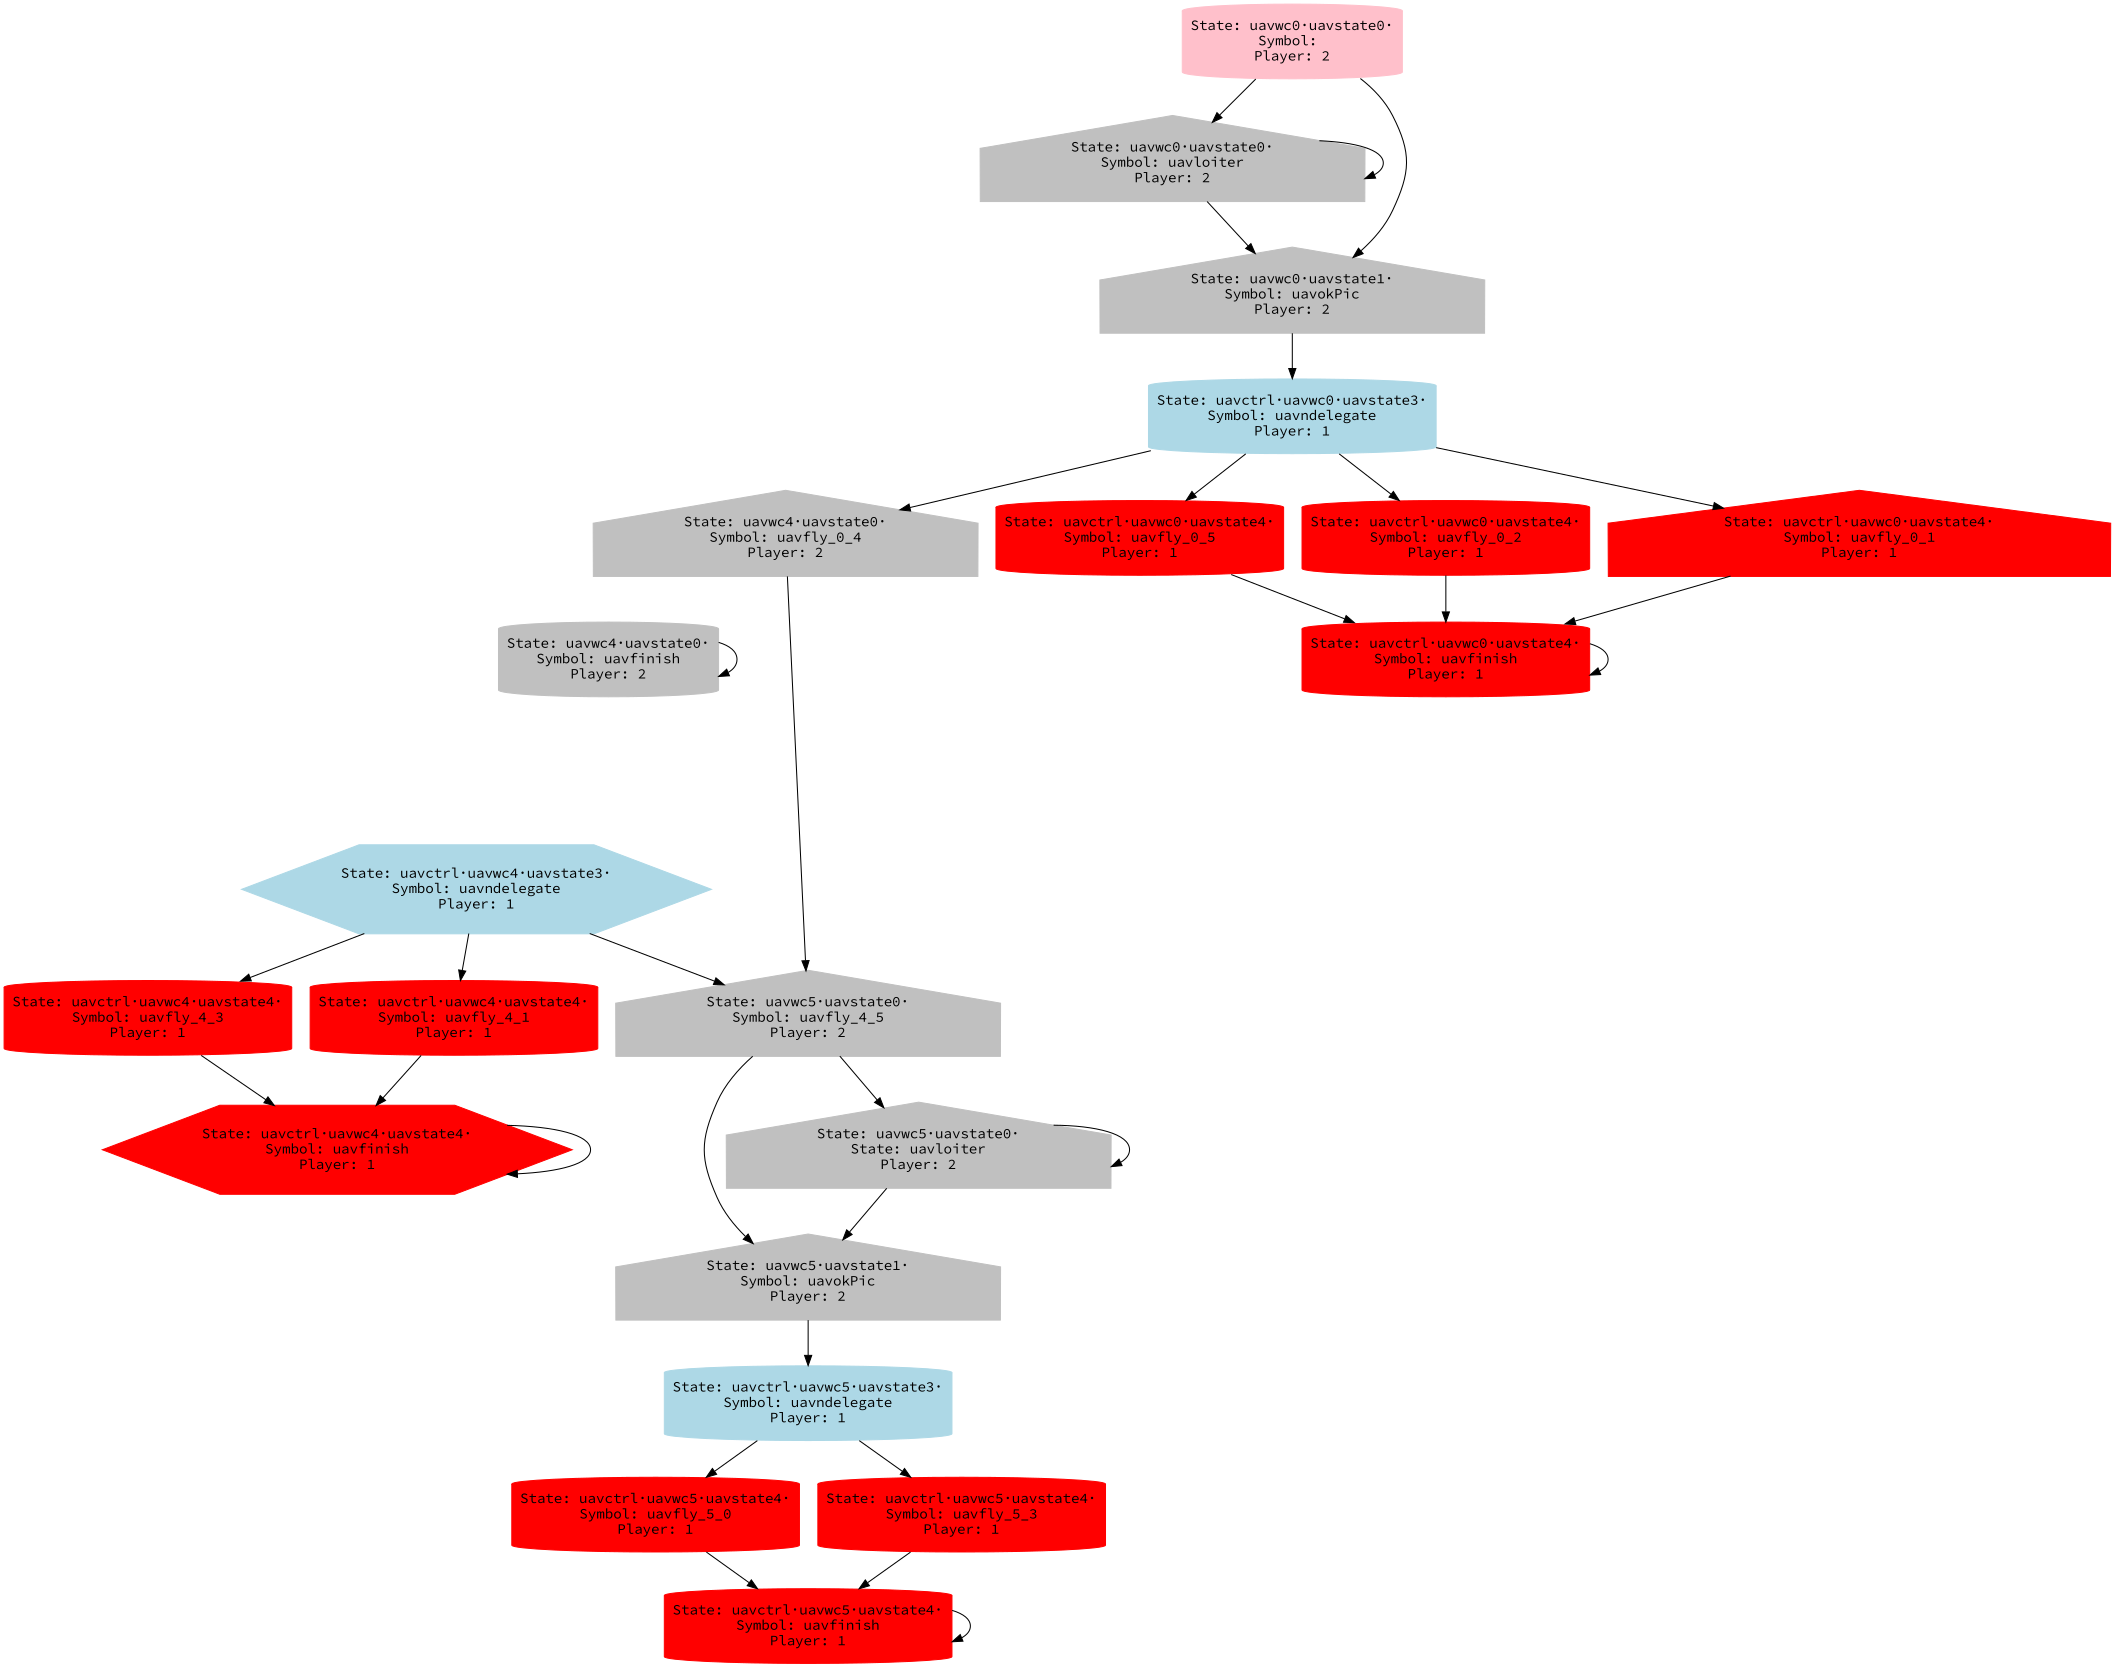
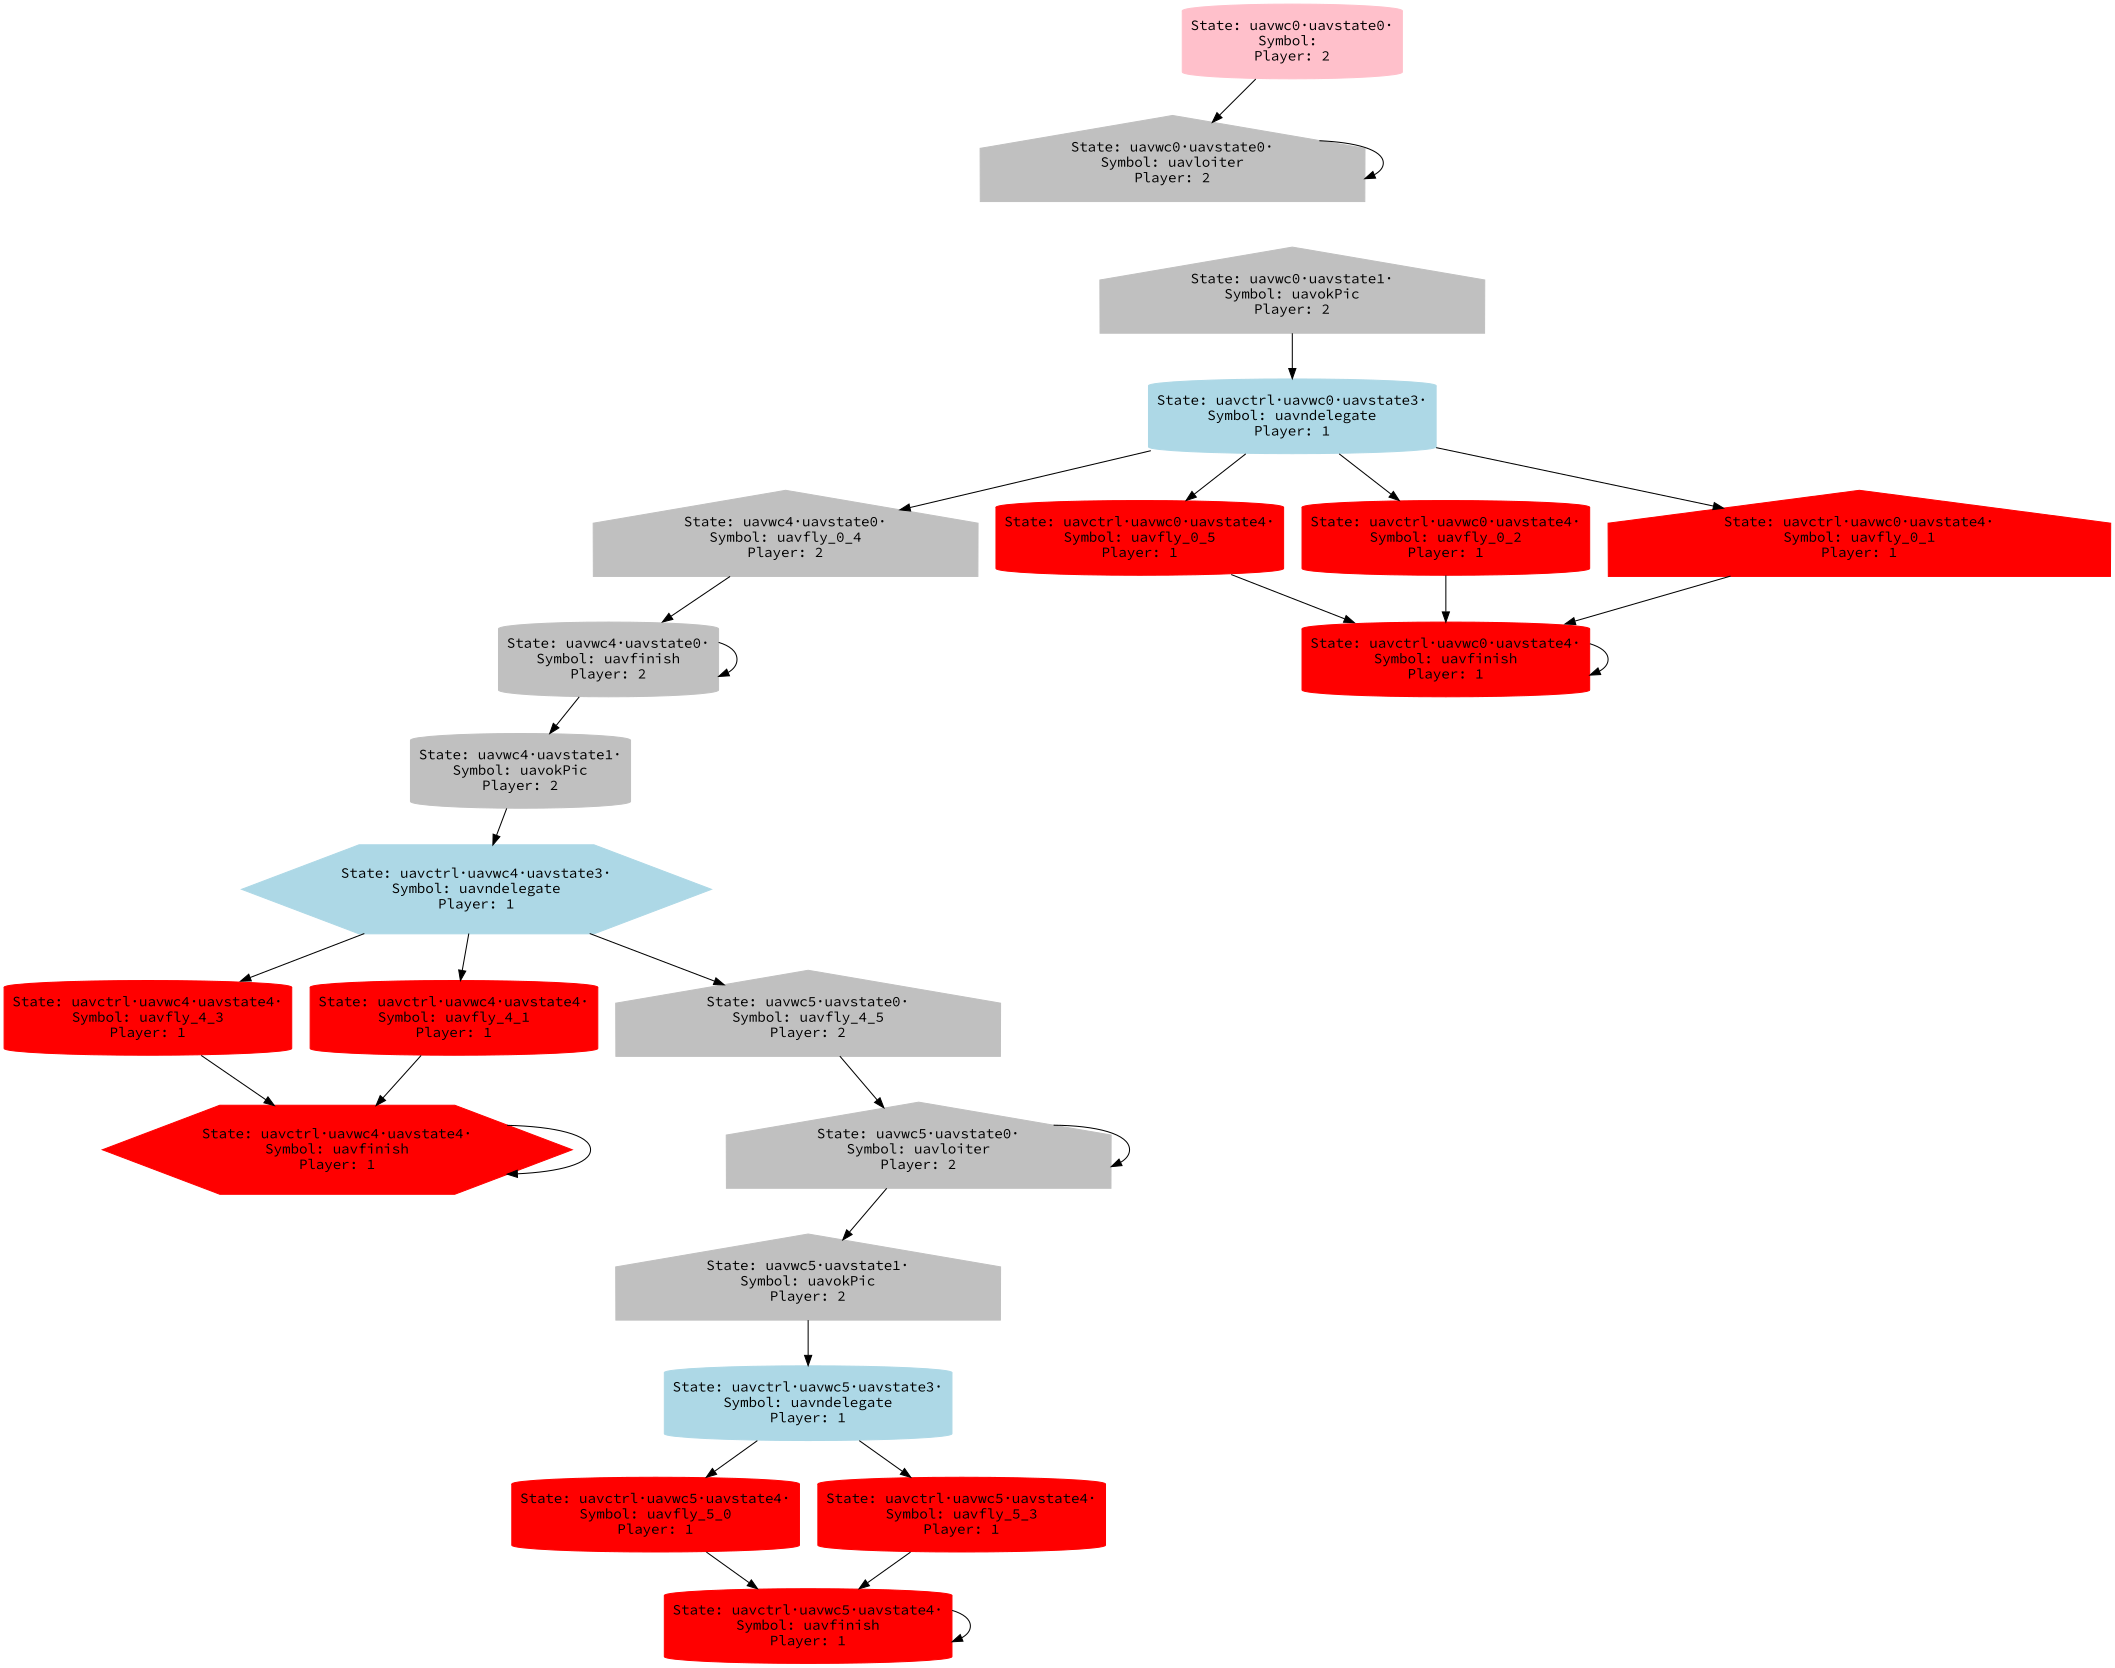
(1406, 164) -> none
(1228, 224) -> none
(796, 768) -> (701, 596)
none -> (521, 771)
(705, 1145) -> none
(919, 1150) -> (919, 1150)
